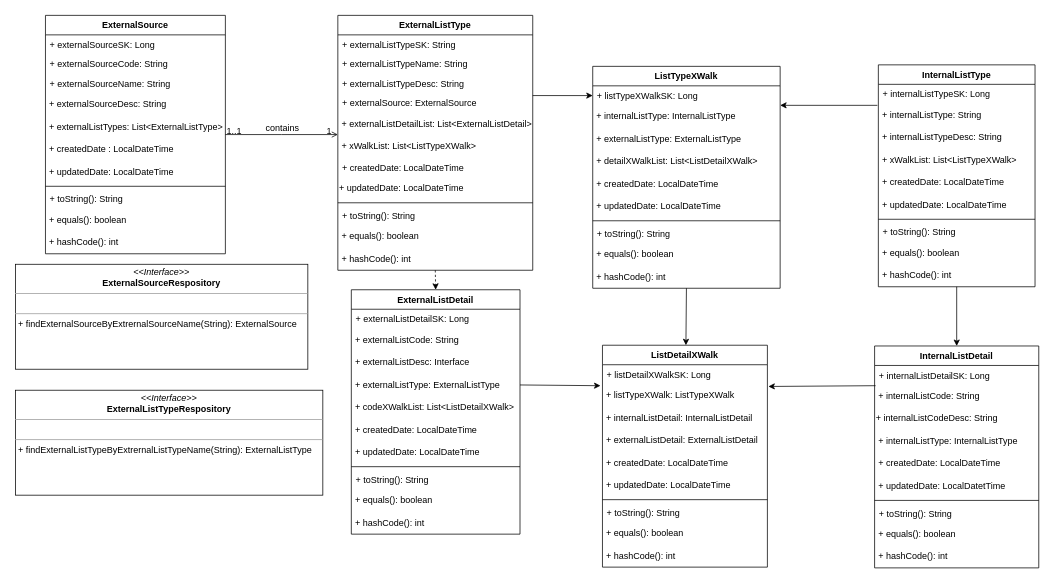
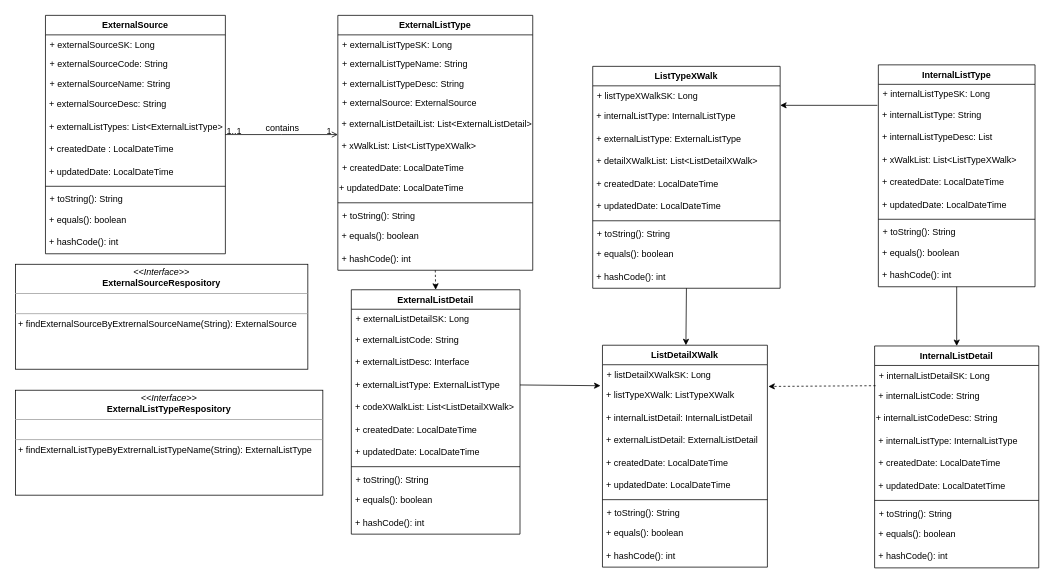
(406, 45) -> (402, 45)
(561, 96) -> none
(948, 138) -> (942, 138)
(824, 386) -> (824, 386)
